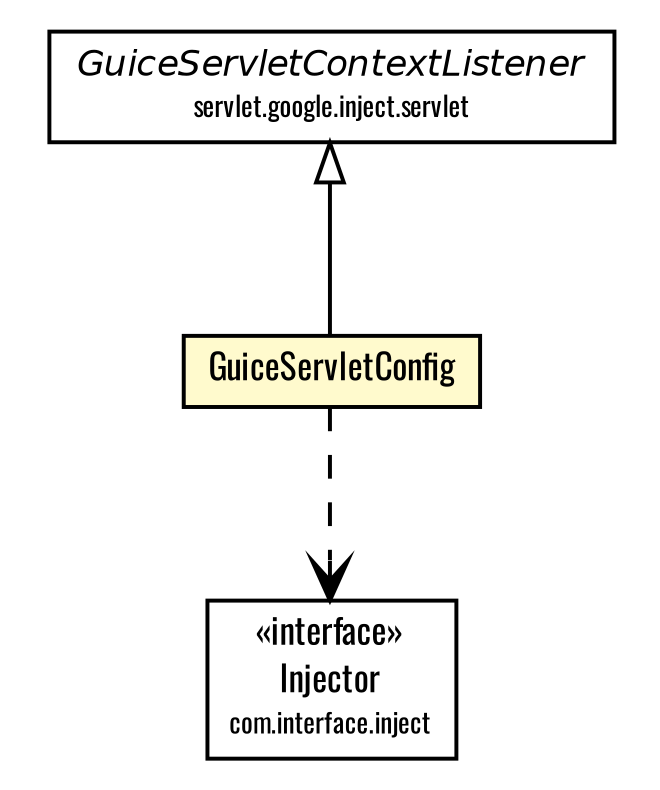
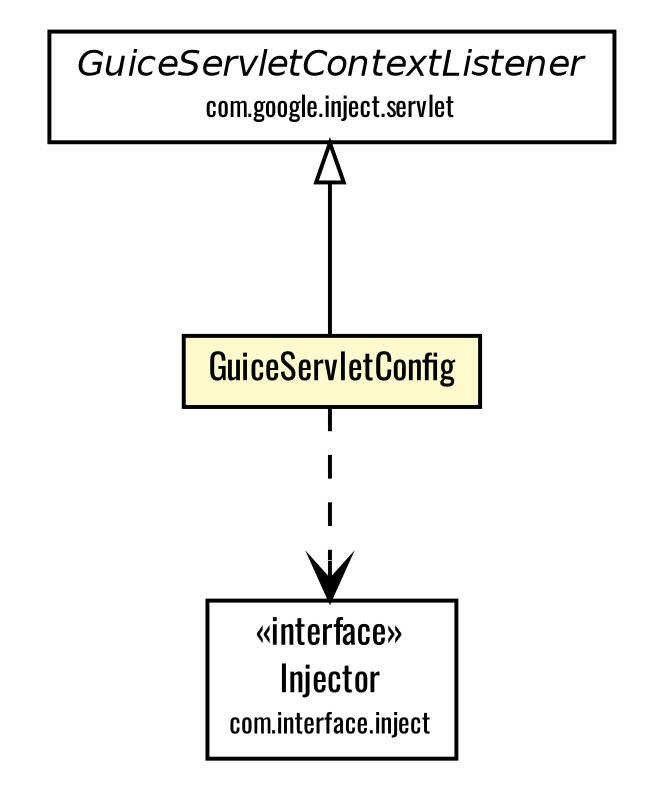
(332, 109) -> (332, 109)
